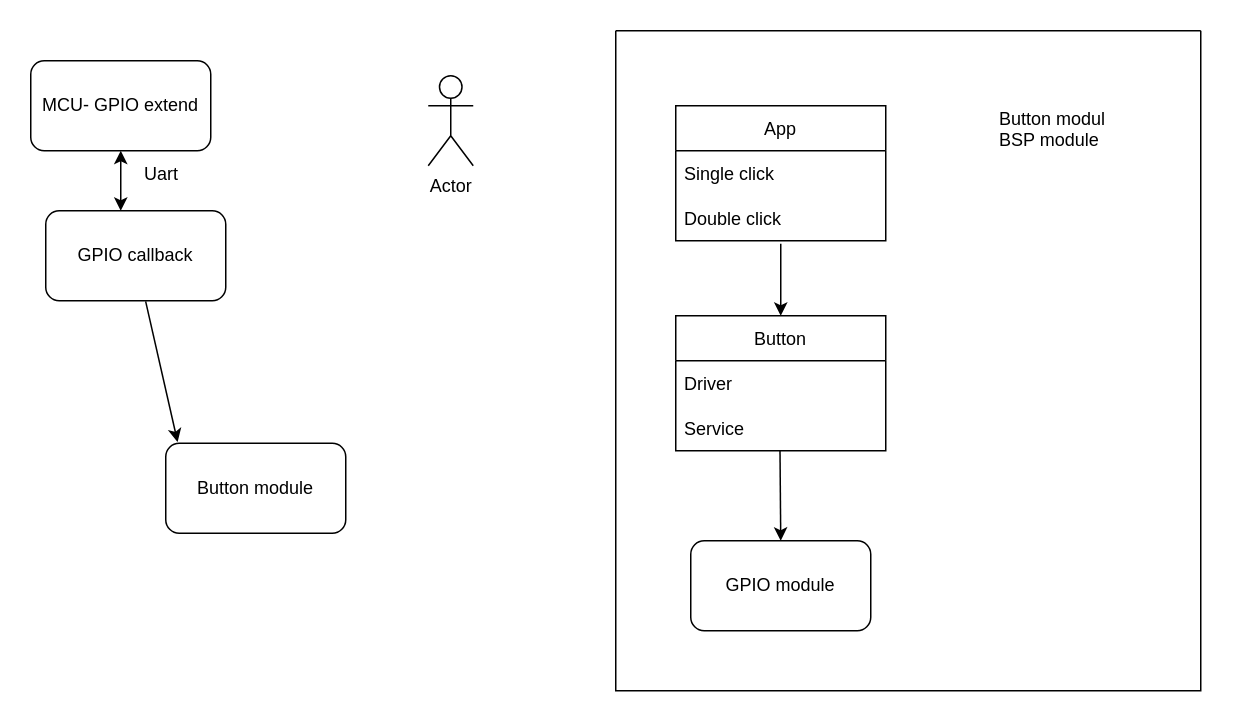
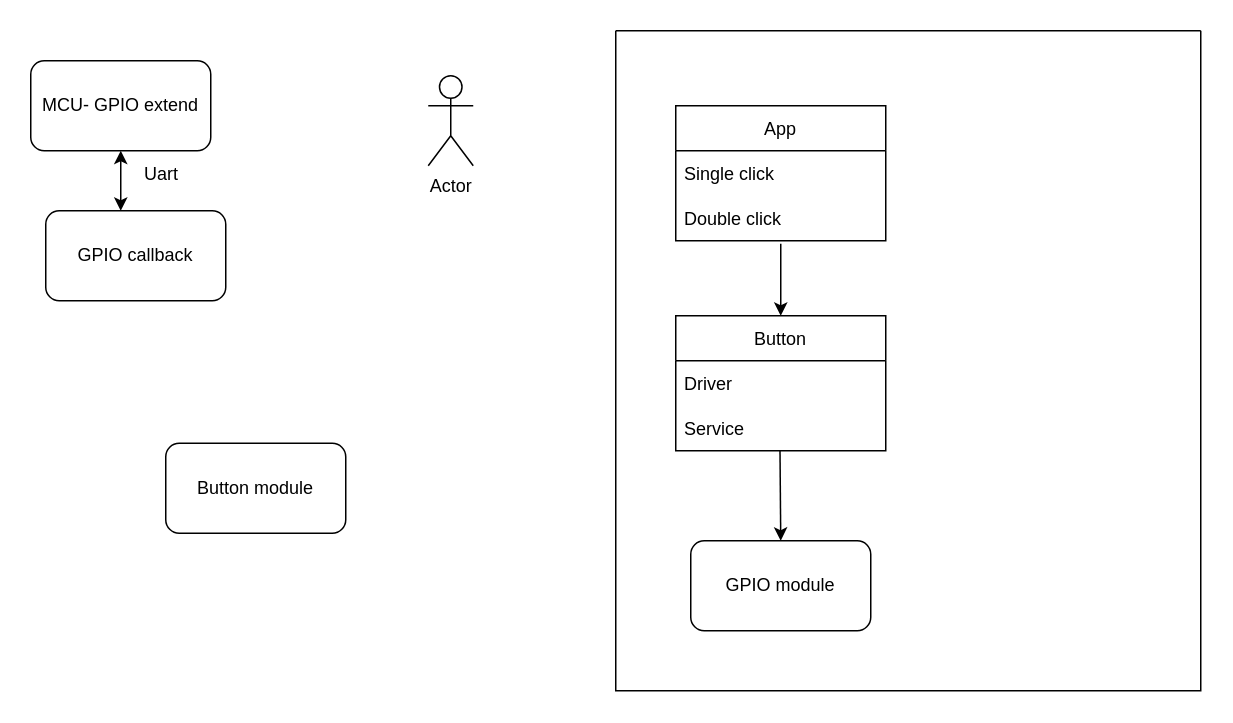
(1051, 128) -> none
(161, 367) -> none
